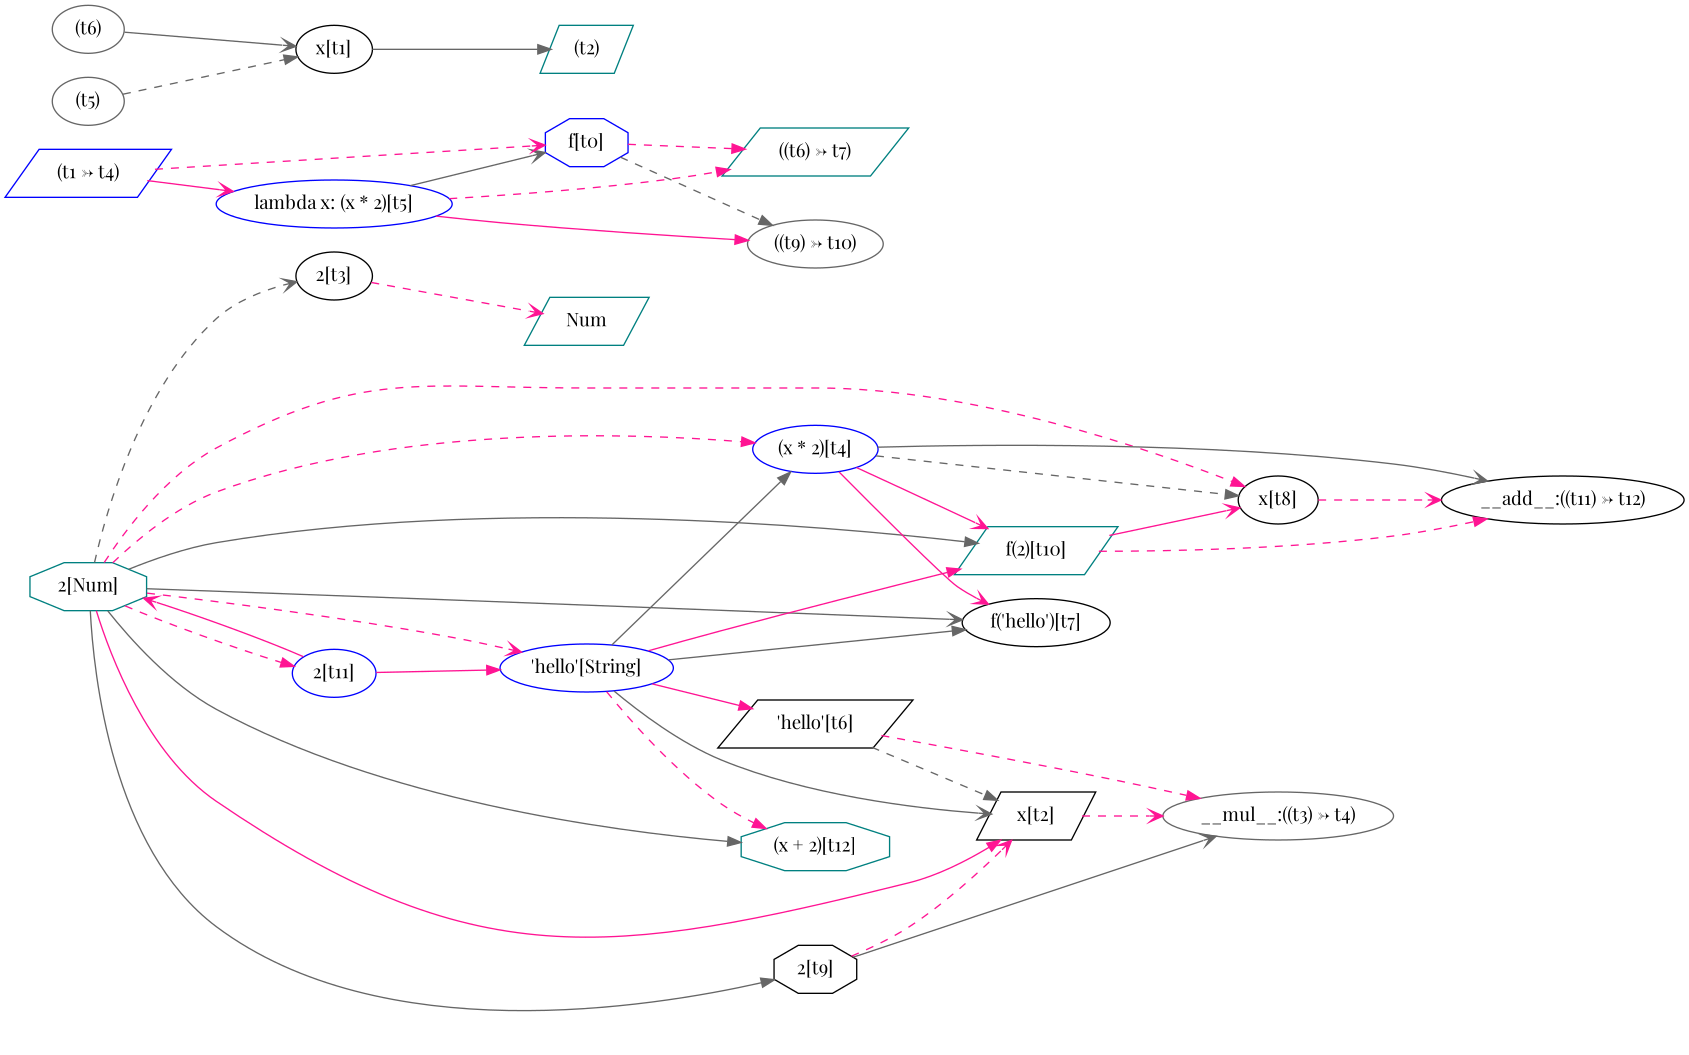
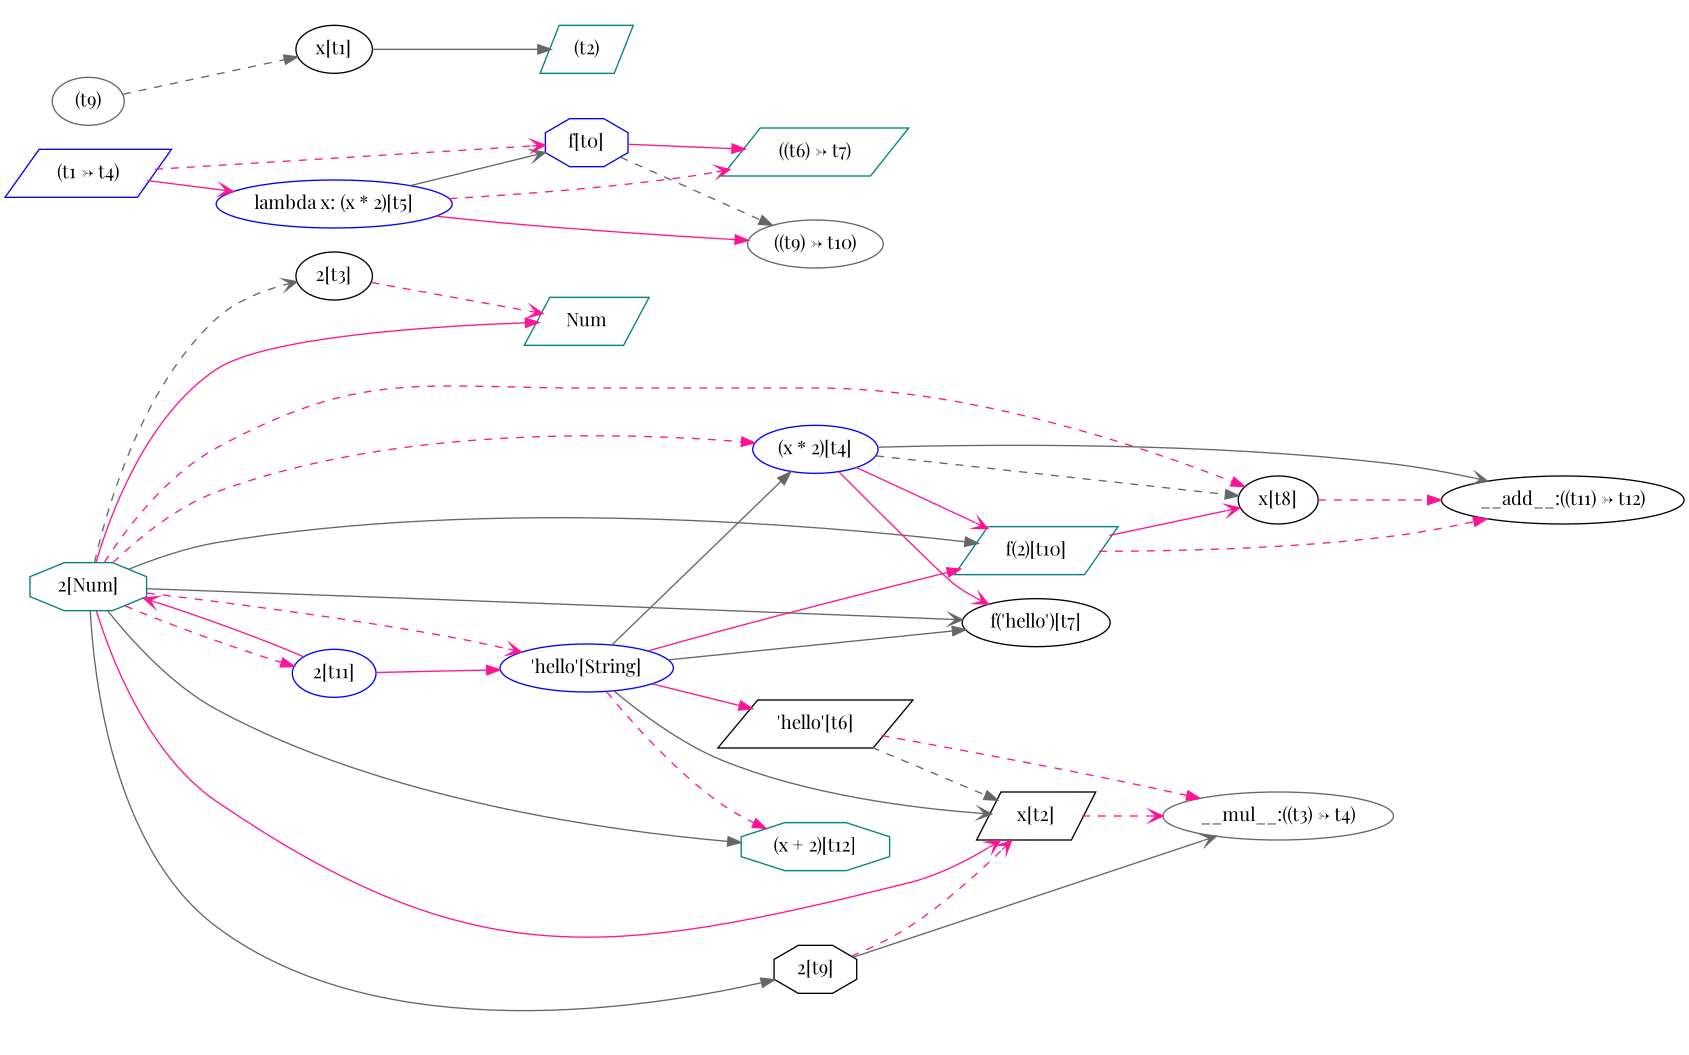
(88, 29) -> none
(88, 101) -> (88, 101)
(680, 146) -> (680, 146)
(583, 189) -> (583, 189)
none -> (255, 354)
(1373, 500) -> (1373, 500)
(480, 925) -> (480, 925)
